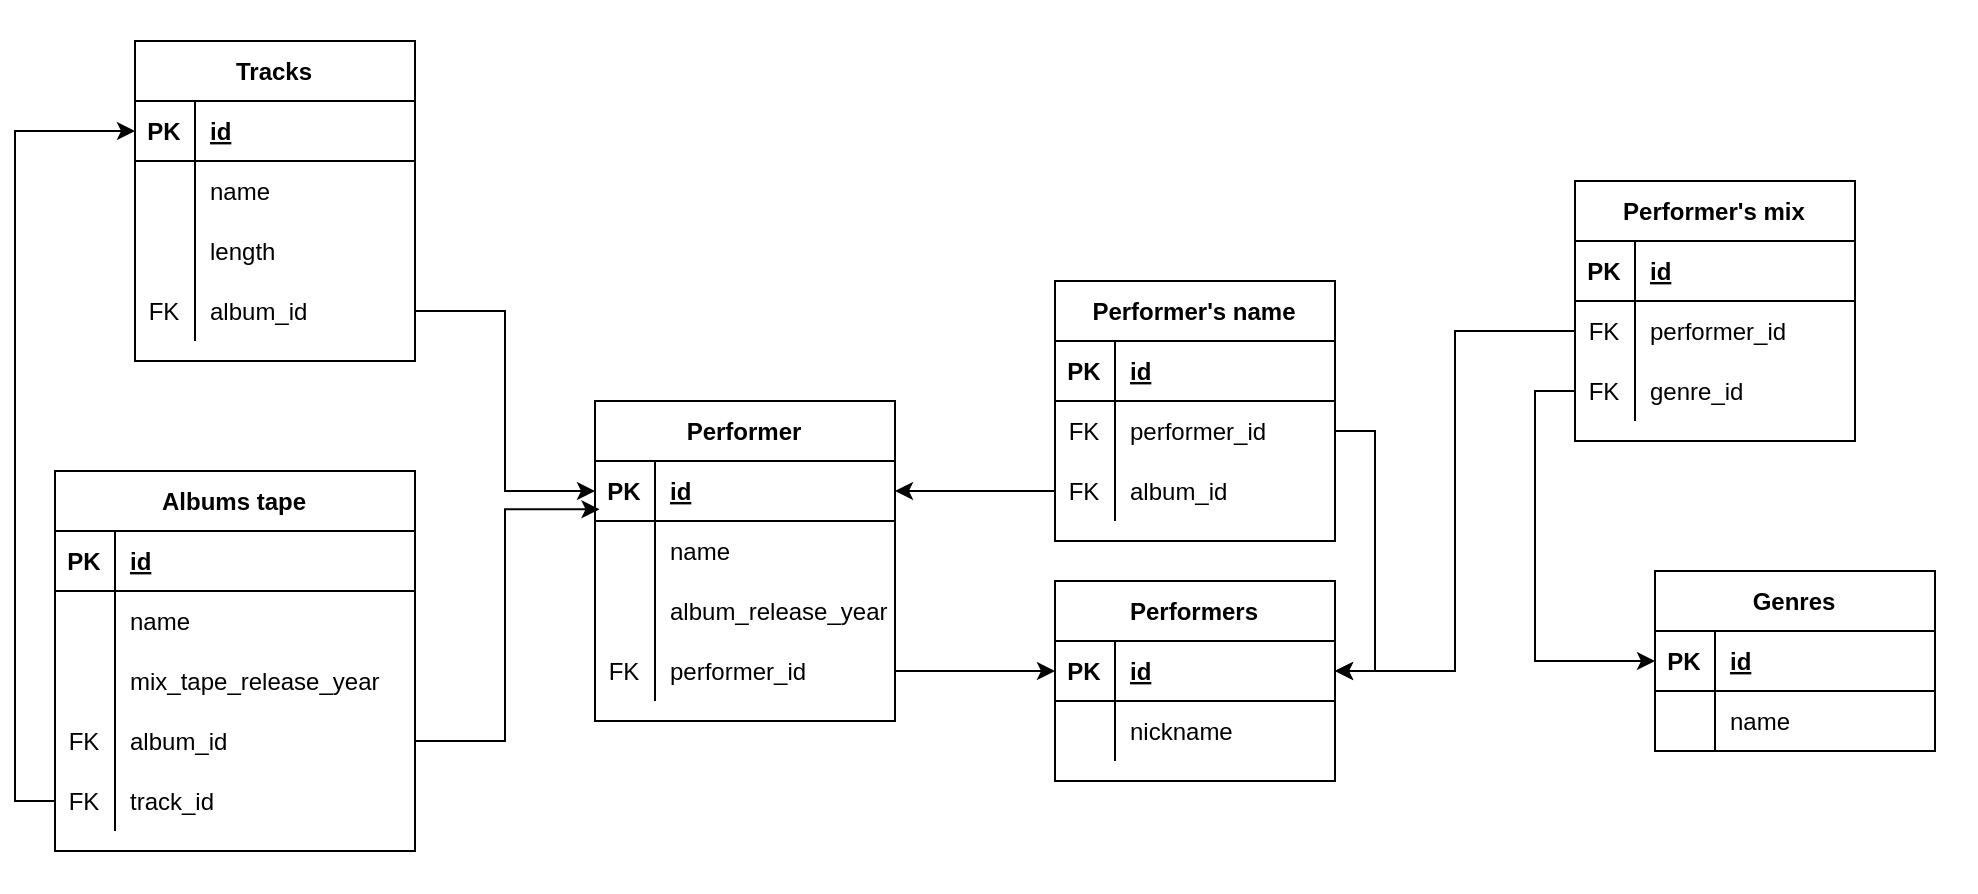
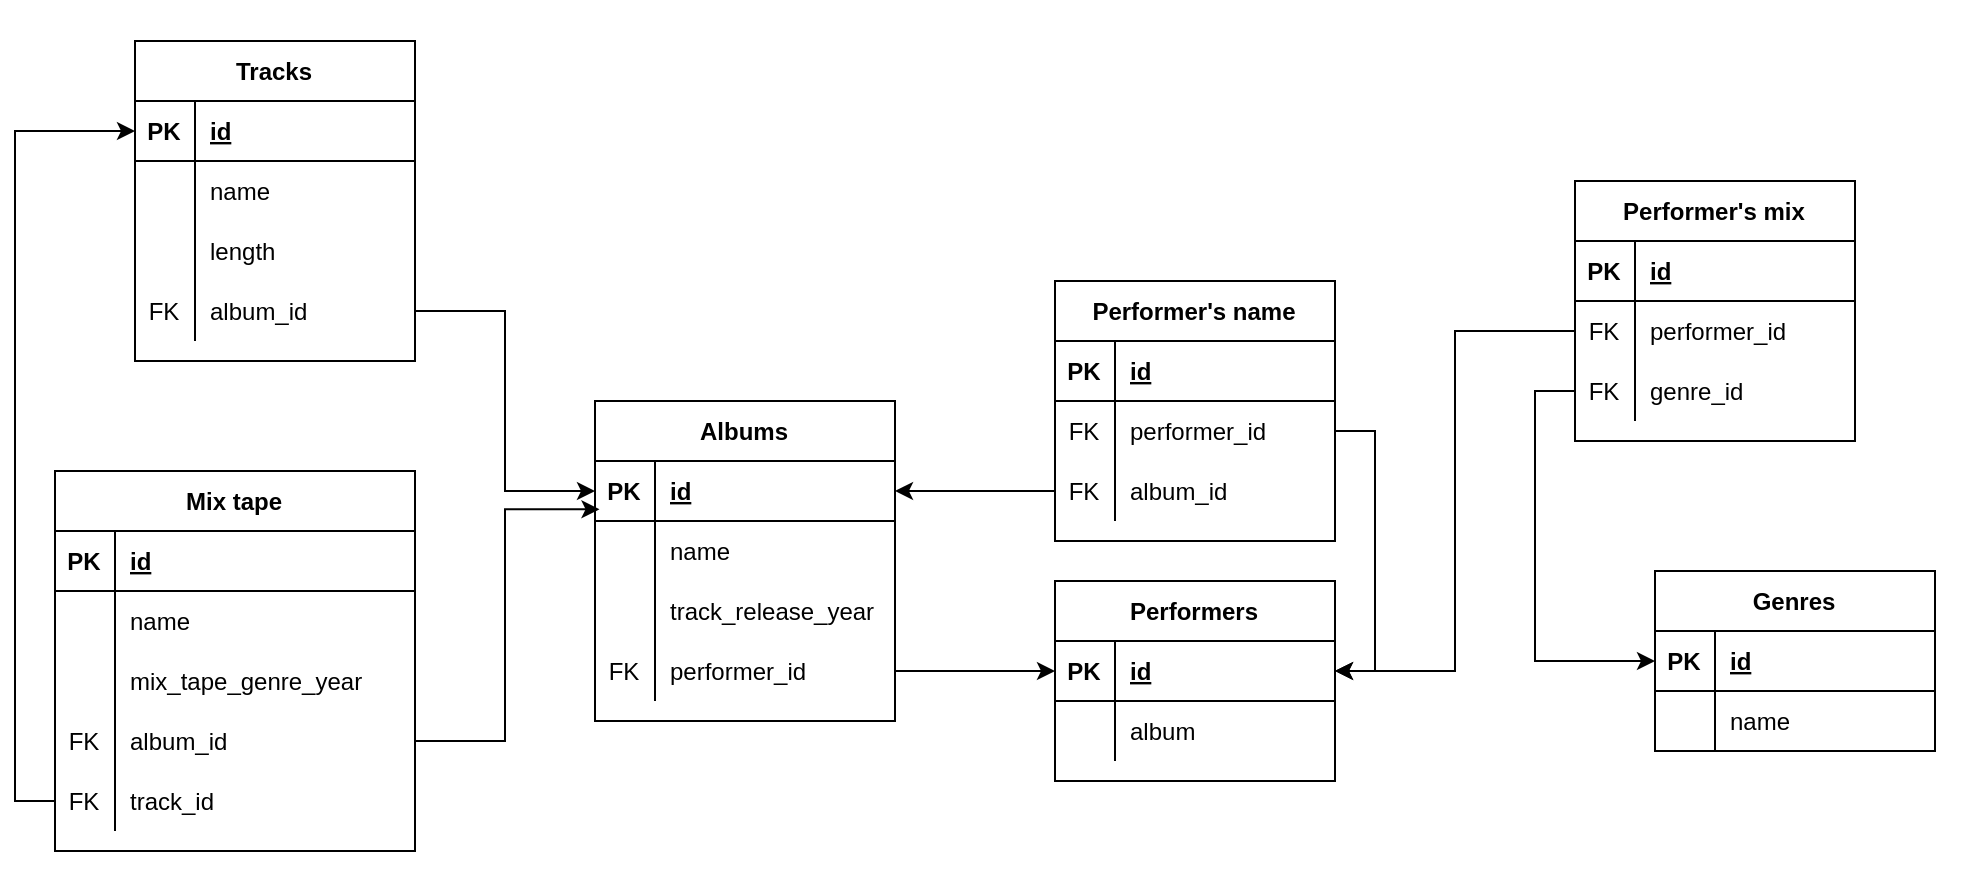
(744, 432) -> (744, 432)
(234, 502) -> (234, 502)
(785, 612) -> (788, 612)
(265, 682) -> (255, 682)
(1181, 732) -> (1160, 732)
